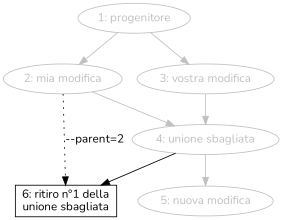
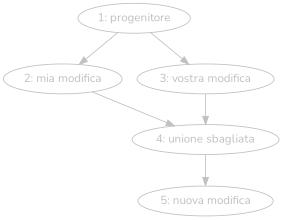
(66, 201) -> none
